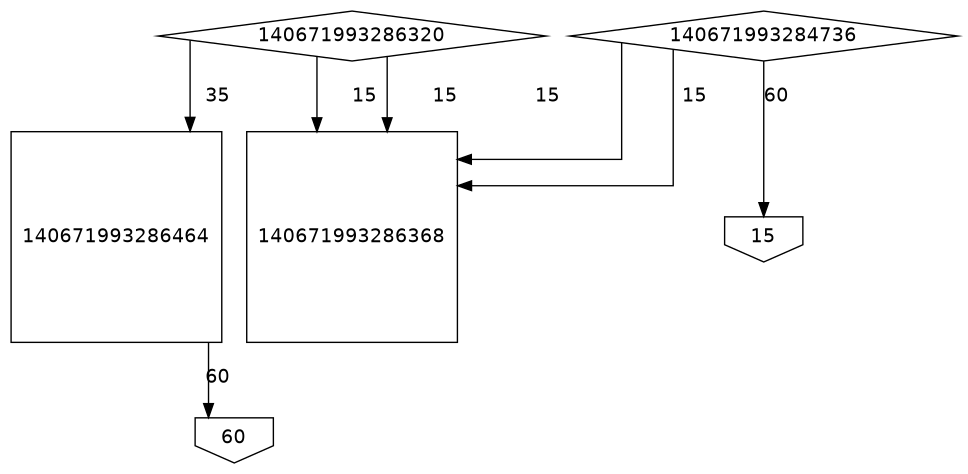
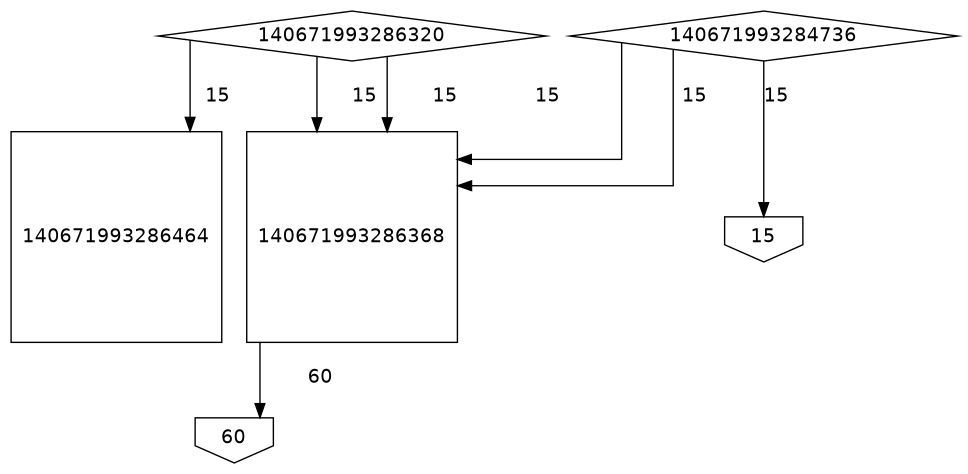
(218, 96) -> (218, 96)
(777, 96) -> (777, 96)
(209, 373) -> (260, 373)
